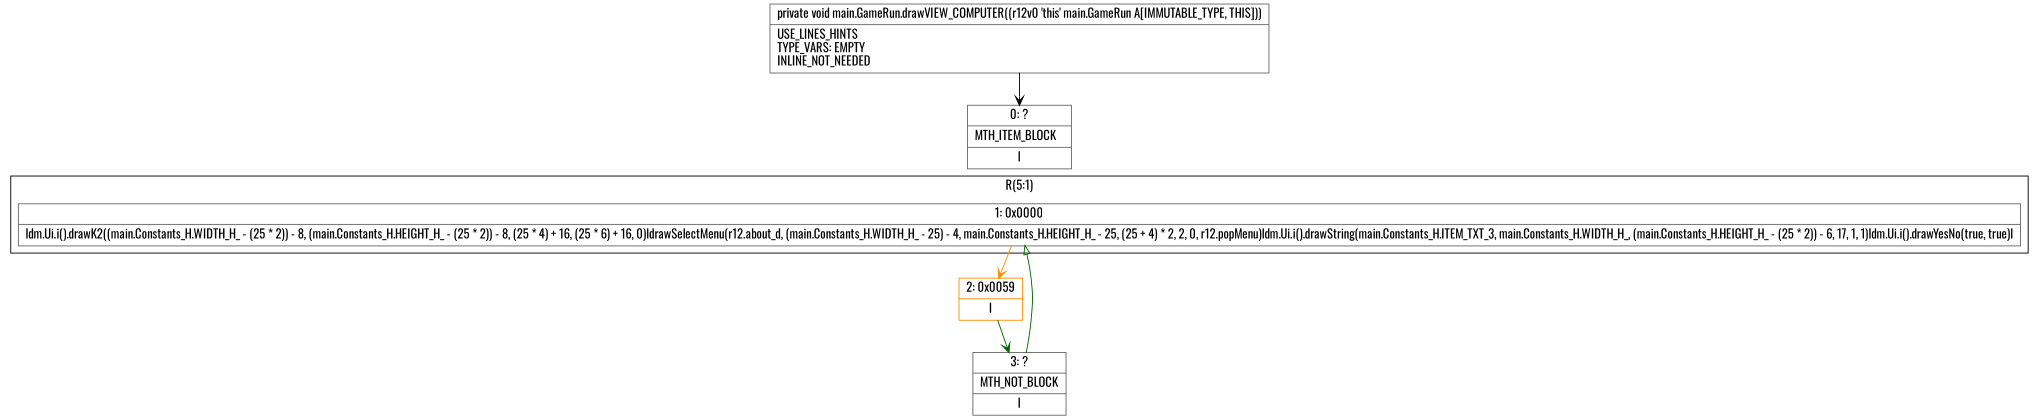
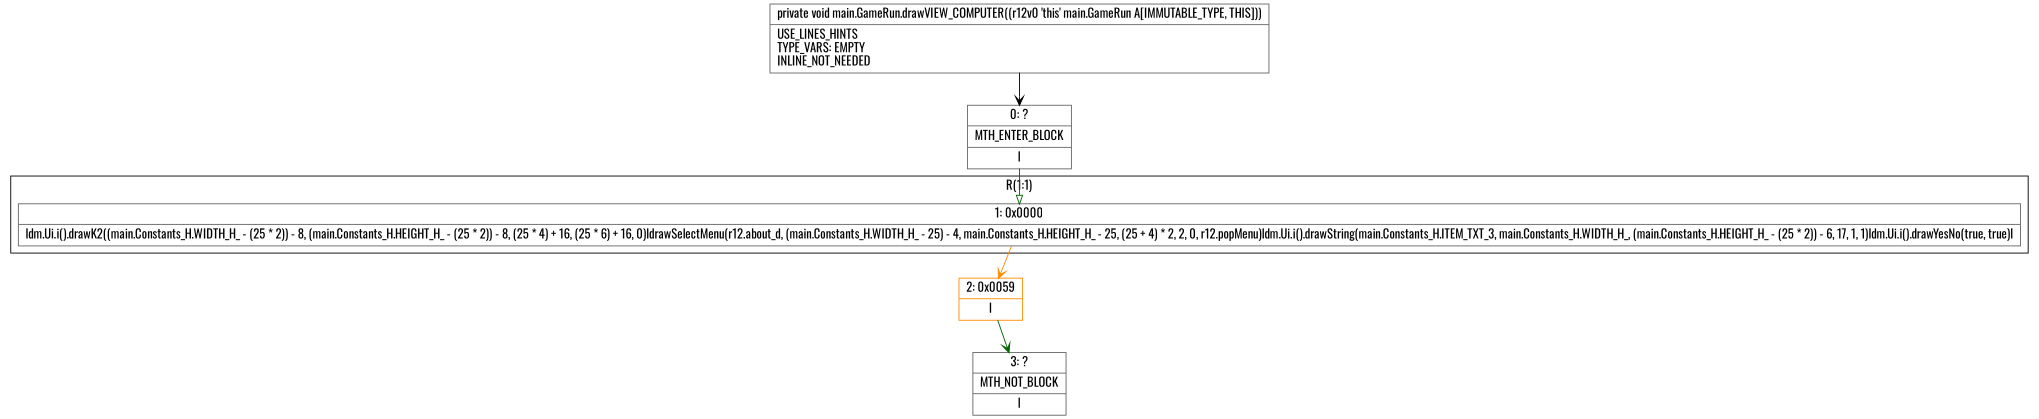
(1015, 136) -> (1019, 136)
(1019, 186) -> (1019, 186)
(1032, 304) -> (1019, 182)
